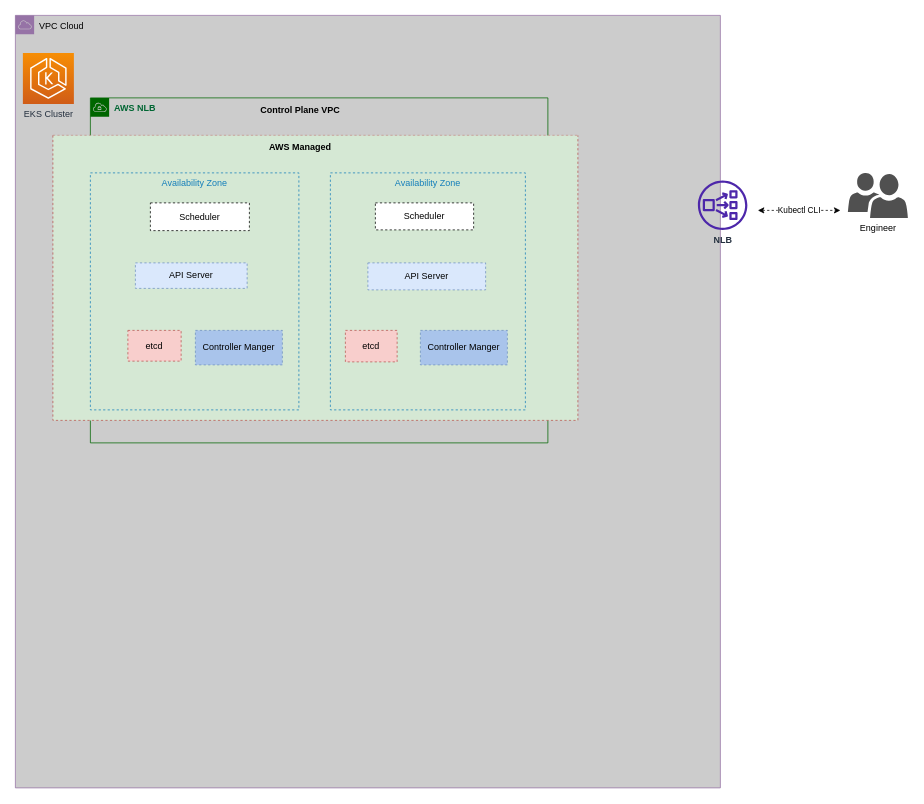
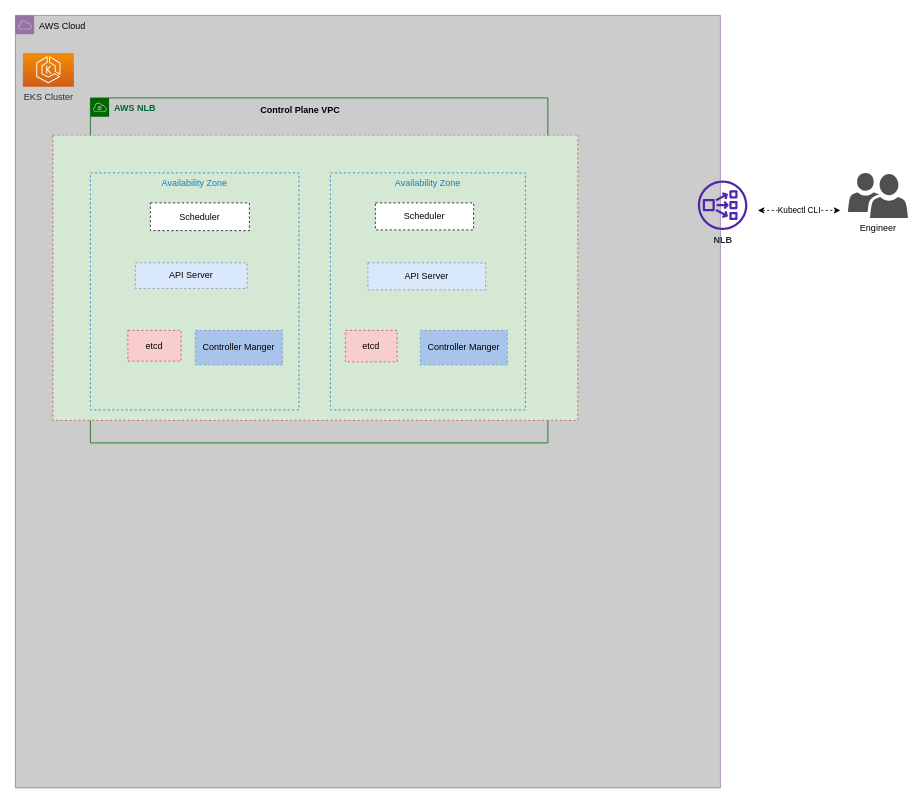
(60, 26) -> (60, 26)
(48, 78) -> (48, 70)
(300, 147) -> none
